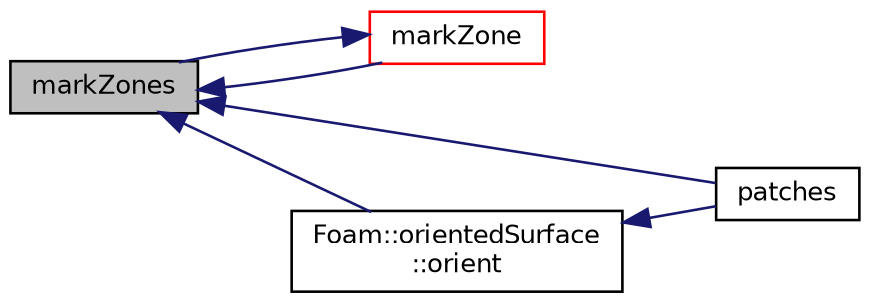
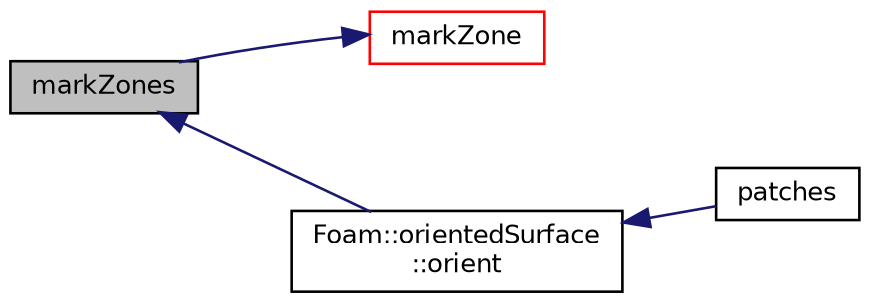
(304, 77) -> none
(470, 144) -> none
